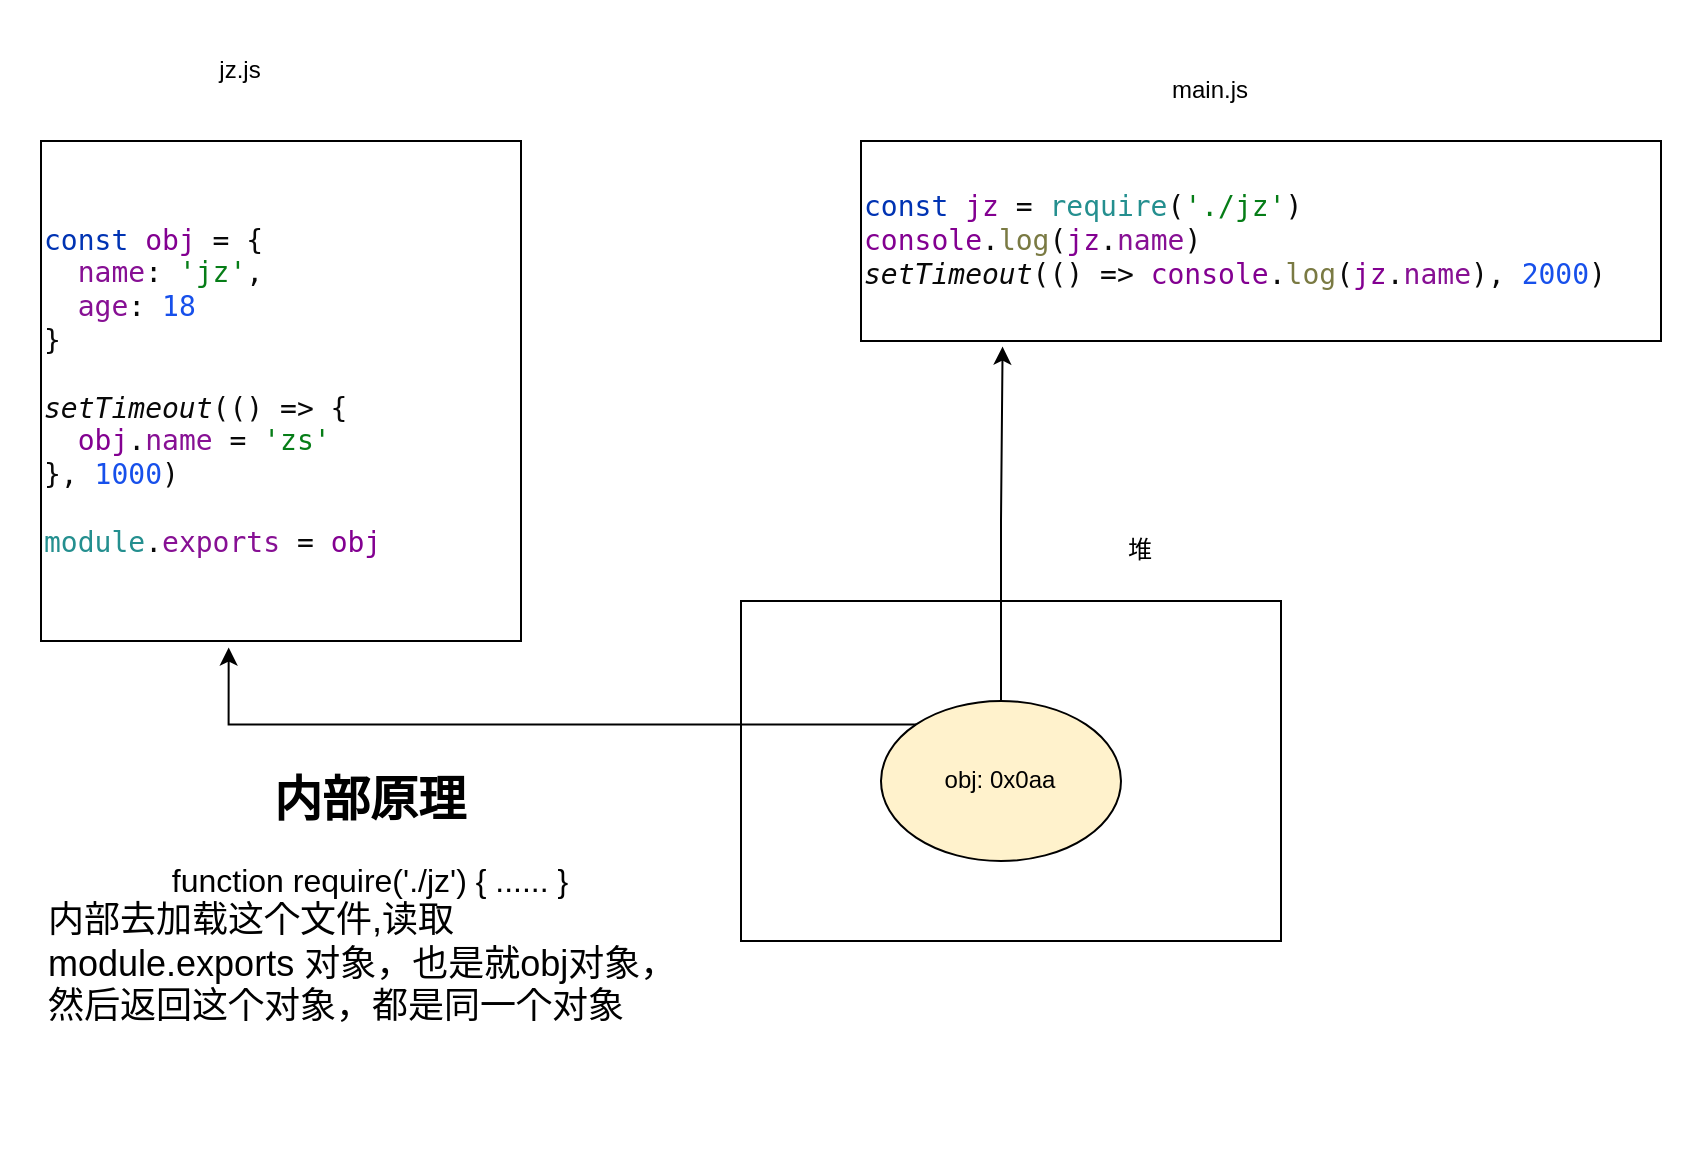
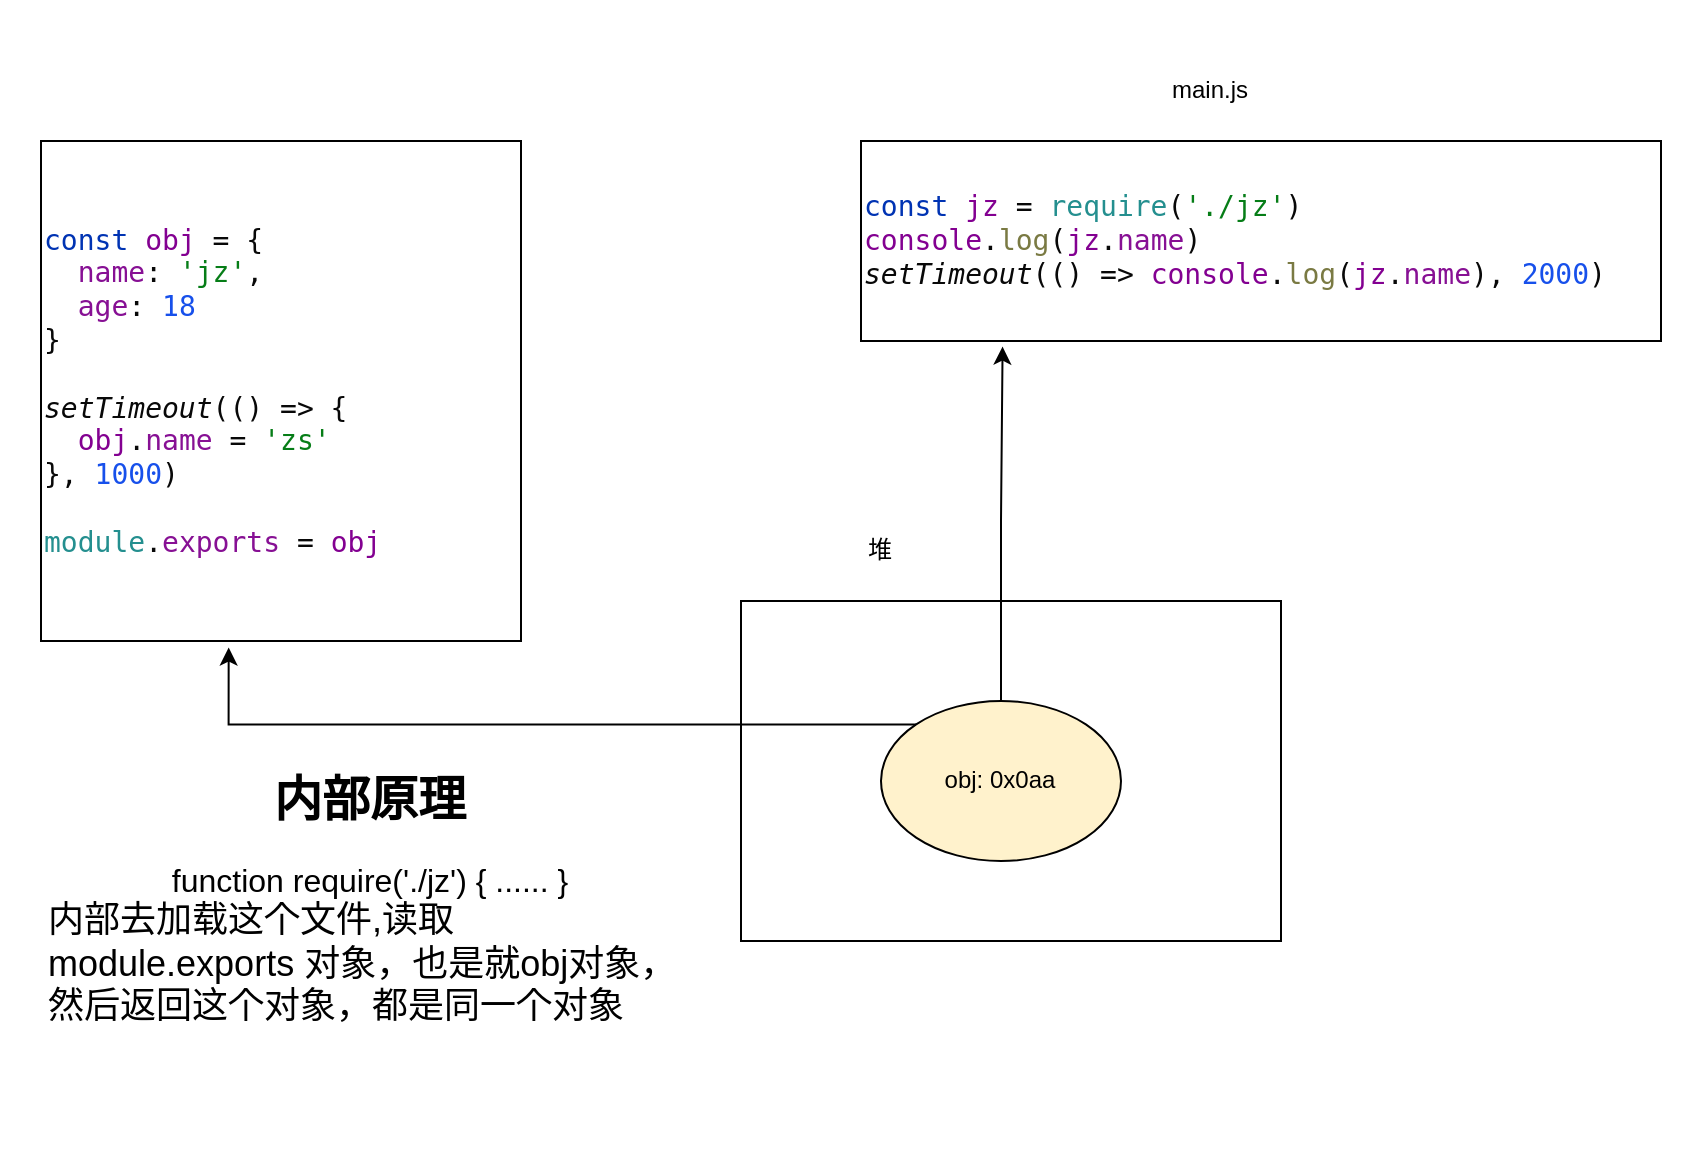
(241, 71) -> none
(1141, 551) -> (881, 551)
